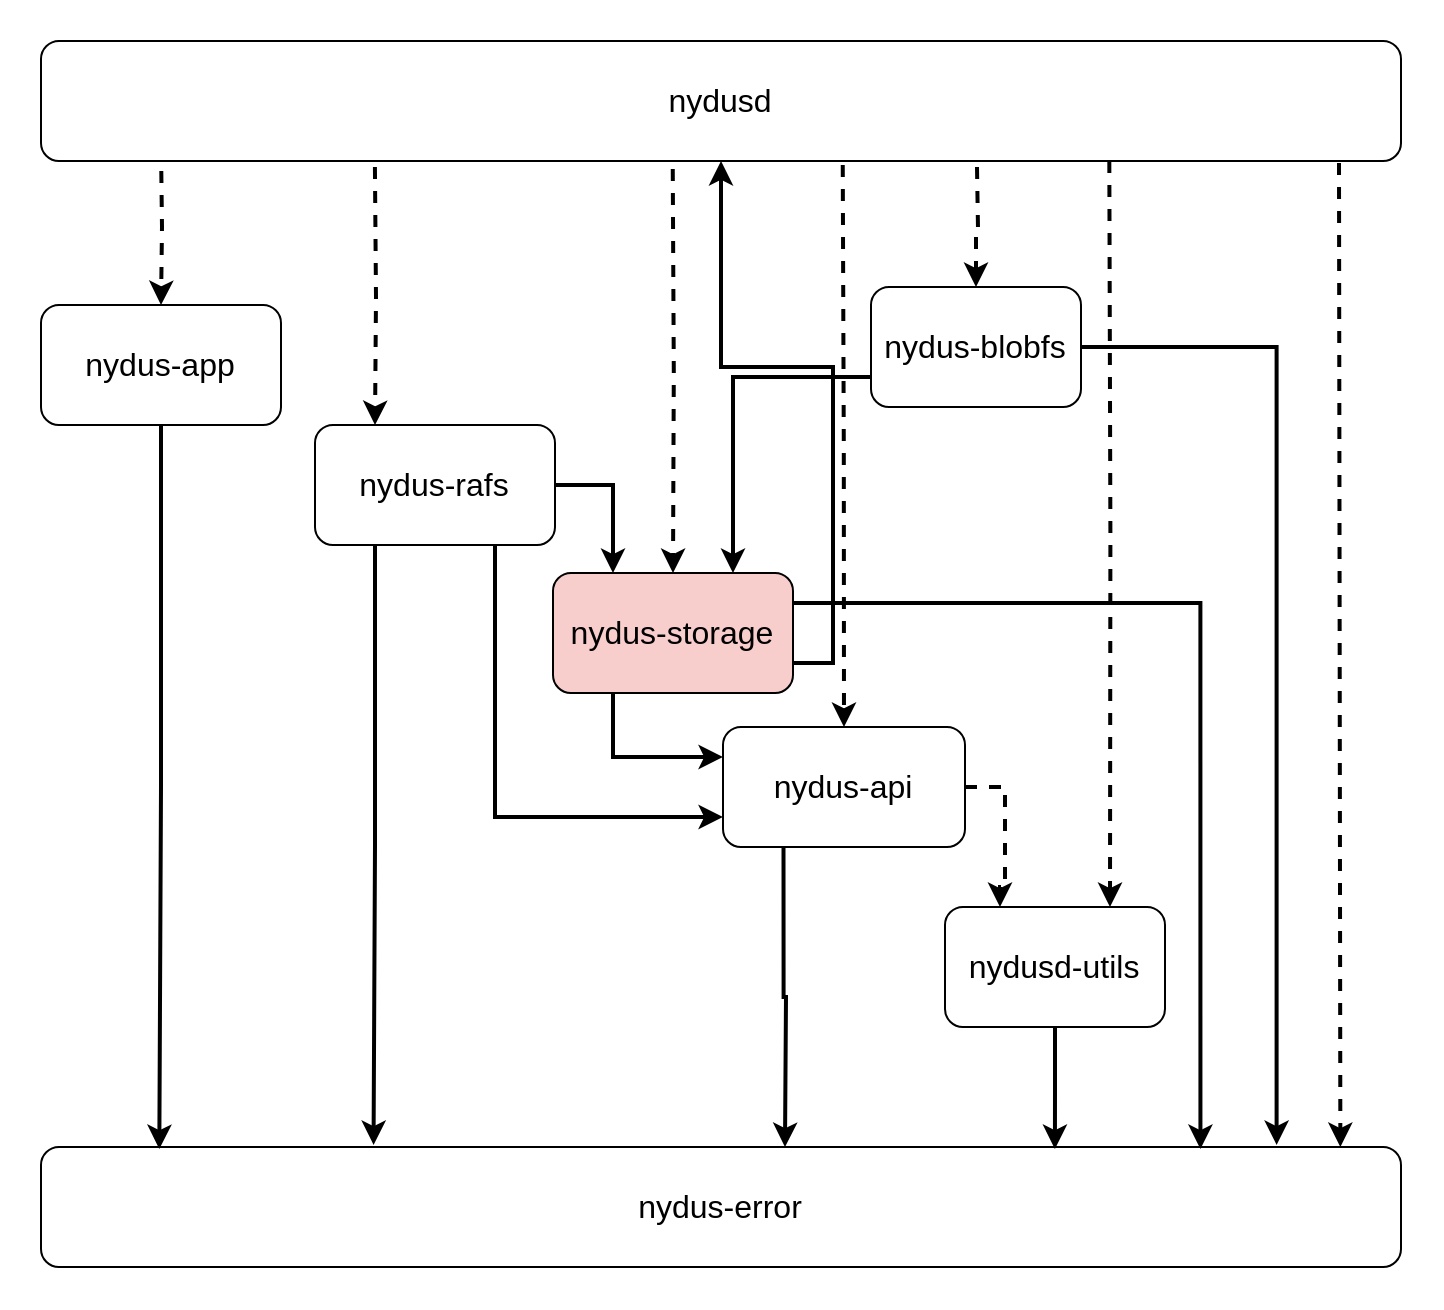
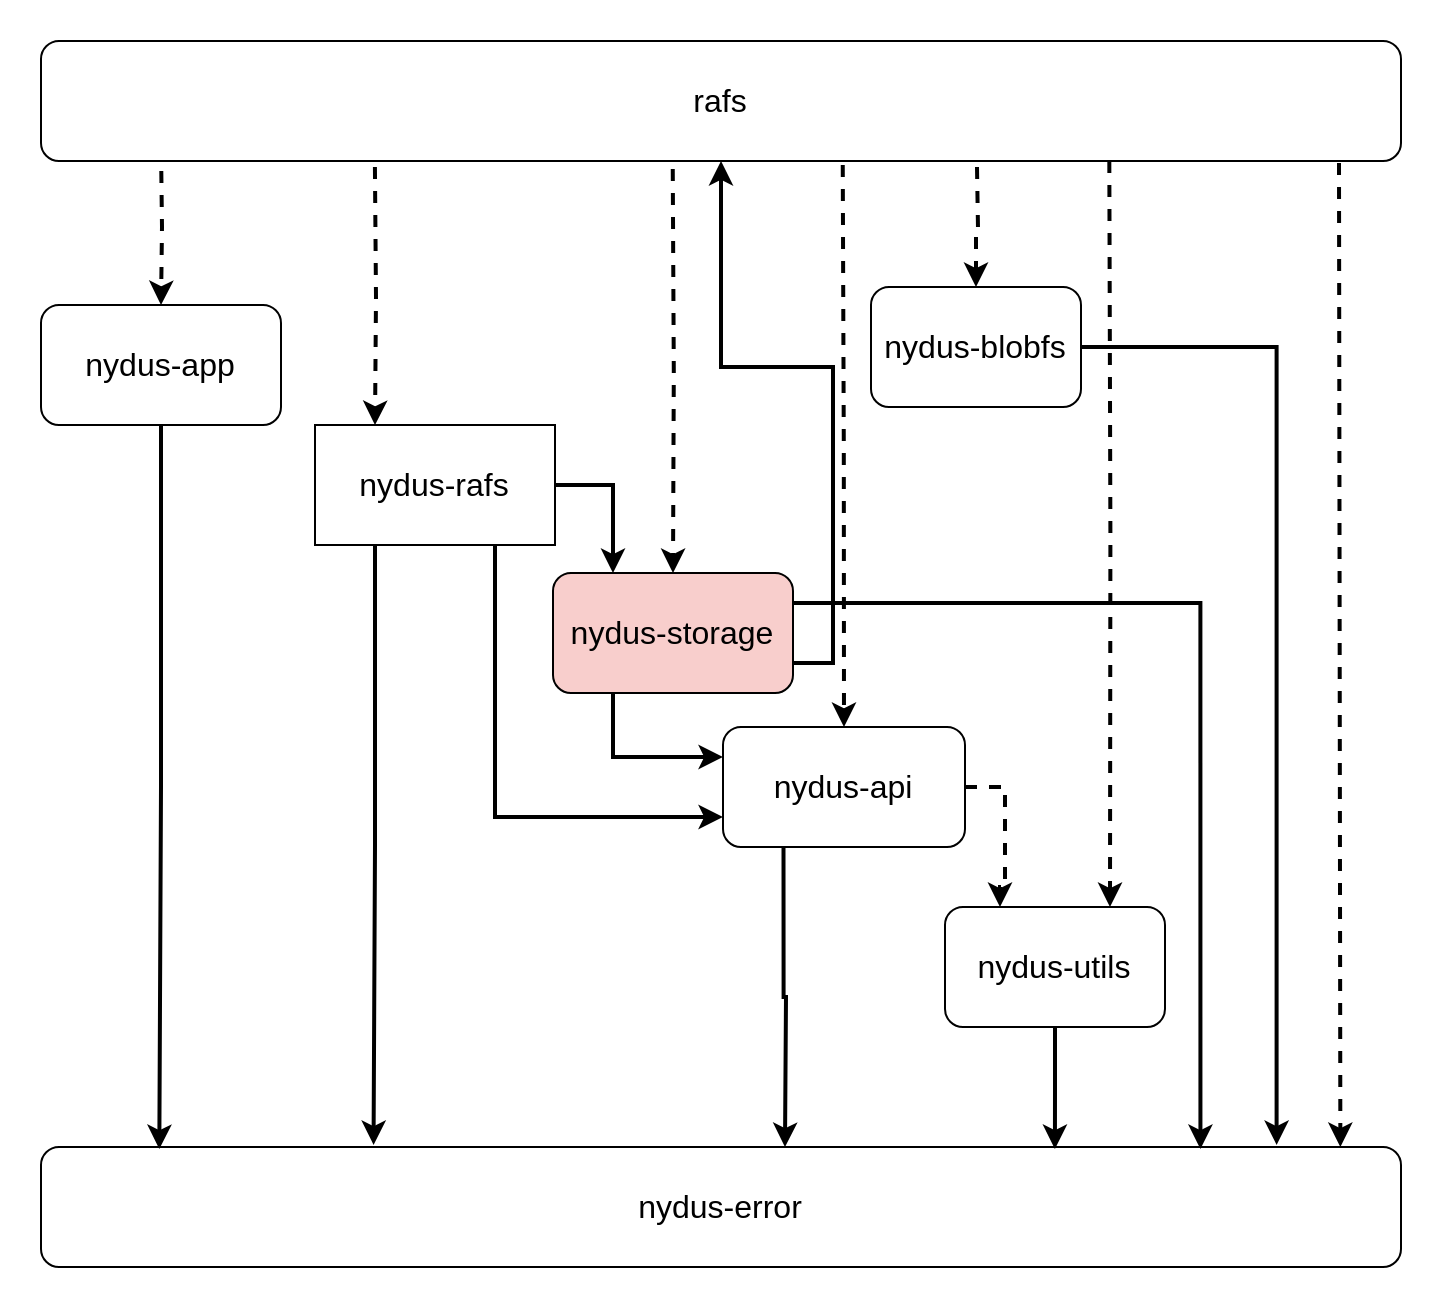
(721, 101) -> (721, 101)
(733, 397) -> none
(435, 485) -> (435, 485)
(1055, 967) -> (1055, 967)
